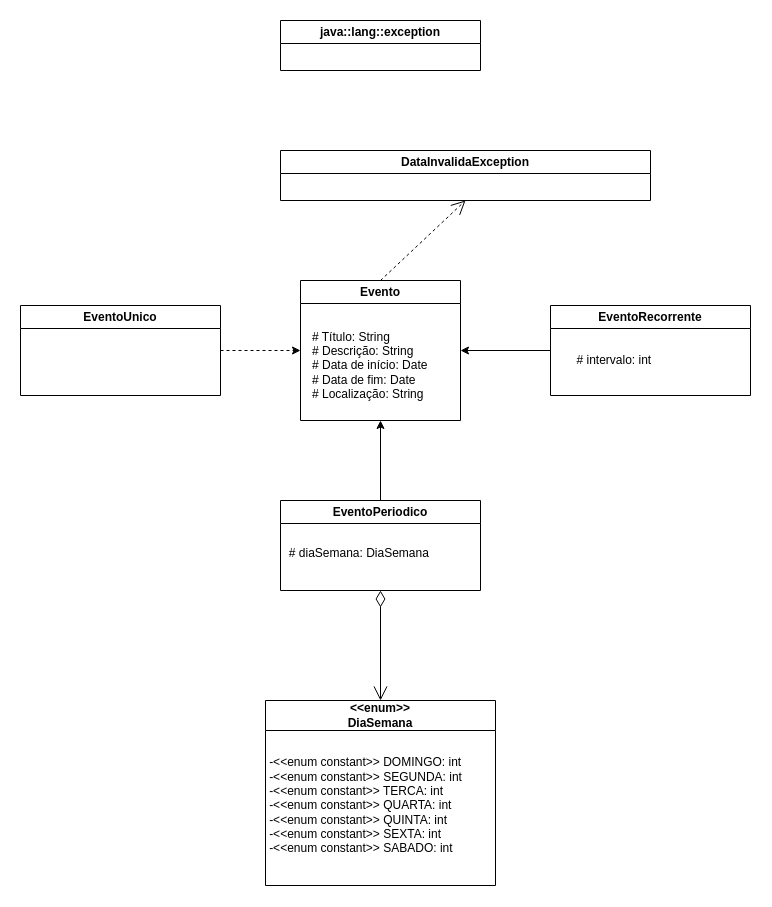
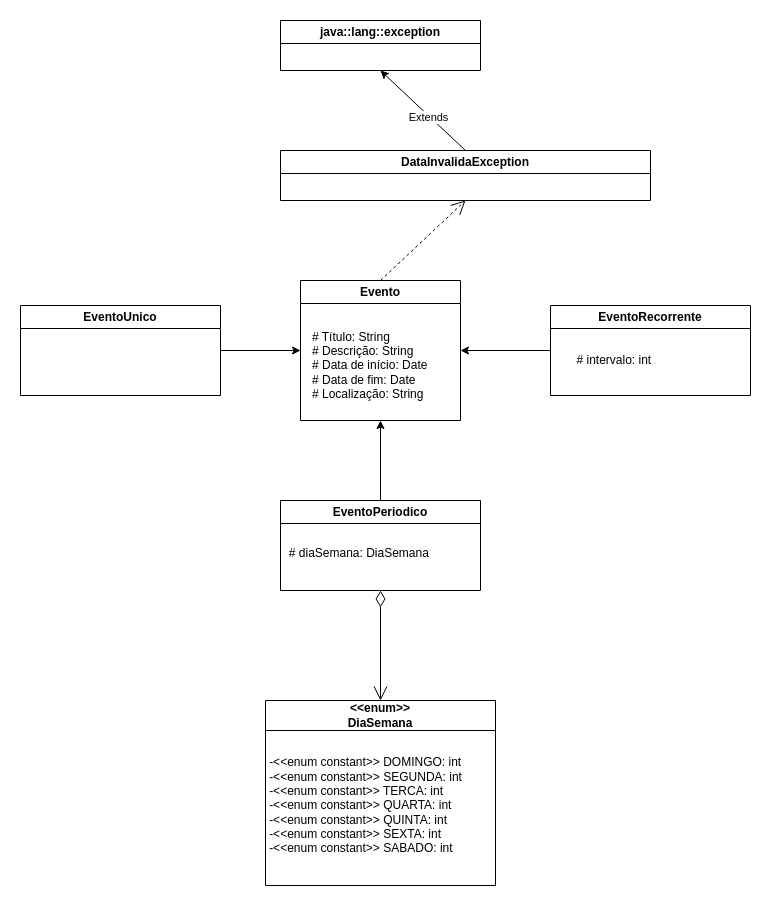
none -> (425, 113)
(258, 351) -> (258, 351)
